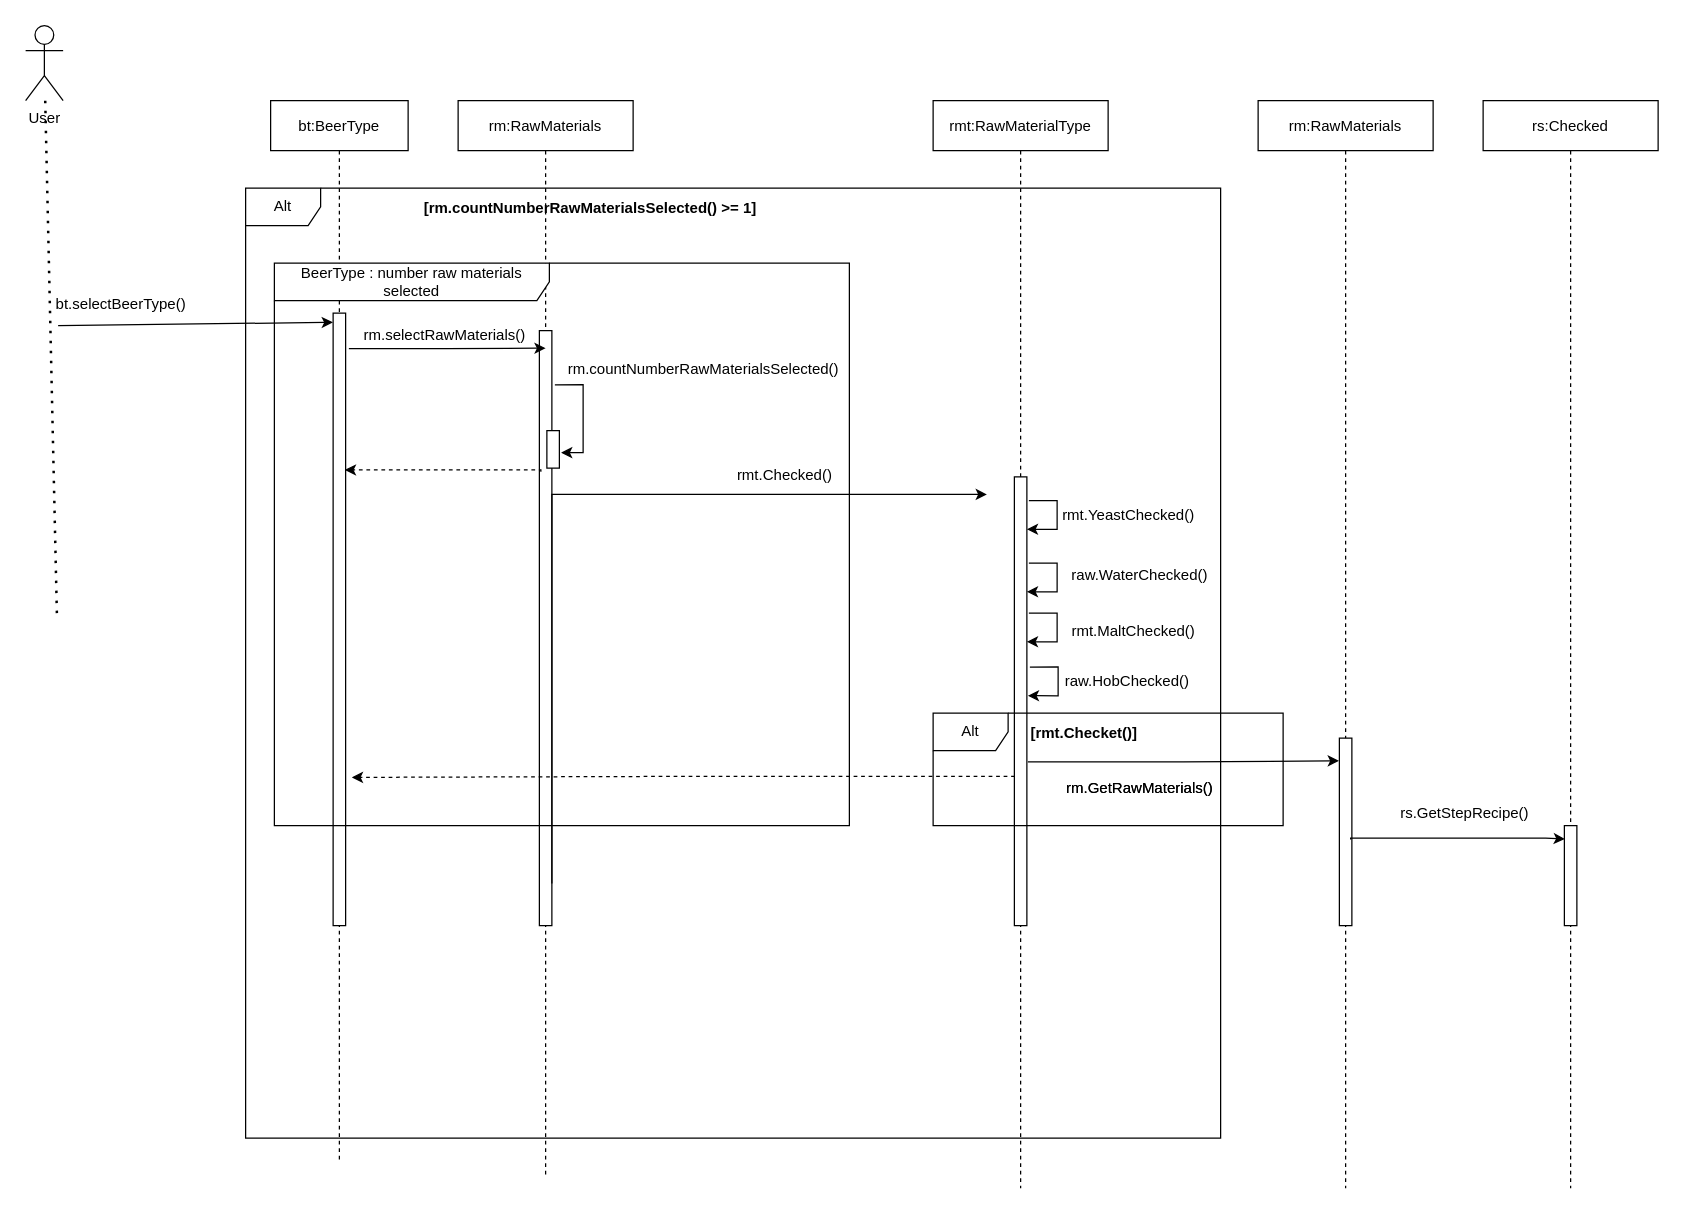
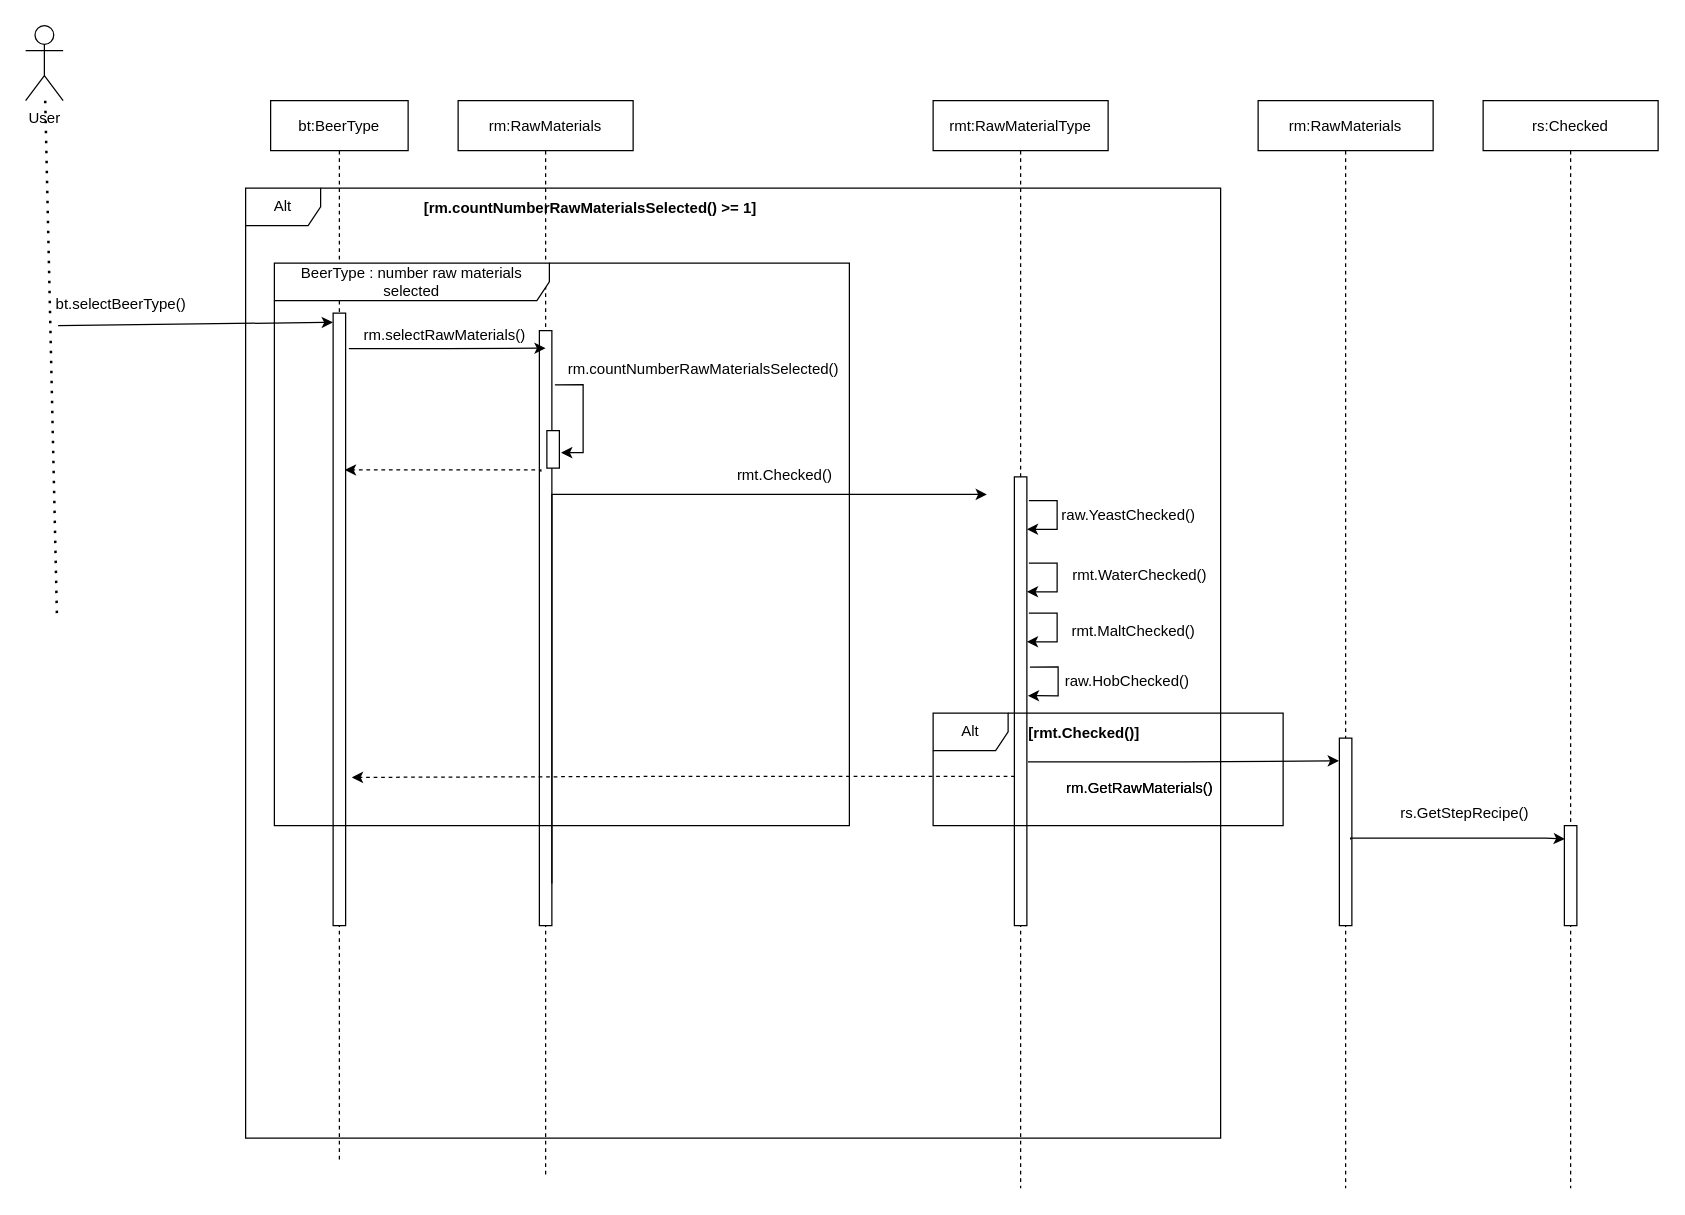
(1129, 516) -> (1129, 516)
(1140, 576) -> (1140, 576)
(1084, 733) -> (1084, 733)
